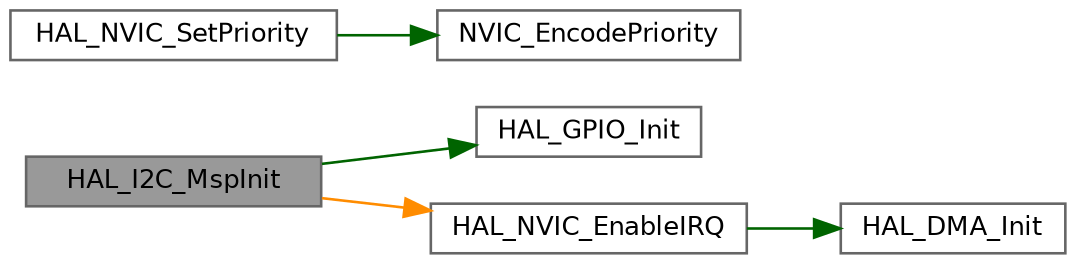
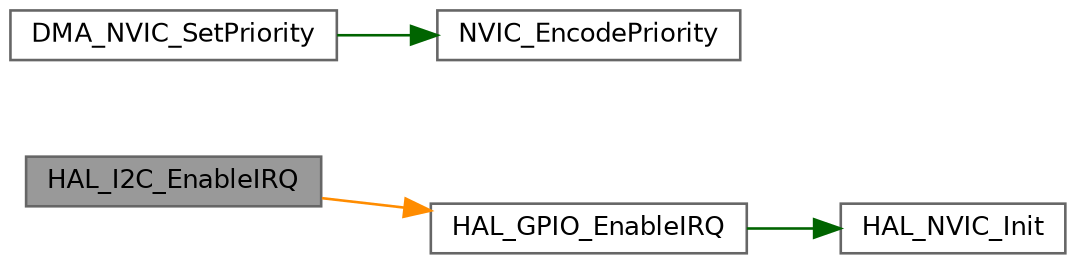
(174, 35) -> (174, 35)
(589, 132) -> none
(174, 181) -> (174, 181)
(589, 228) -> (589, 228)
(953, 228) -> (953, 228)
